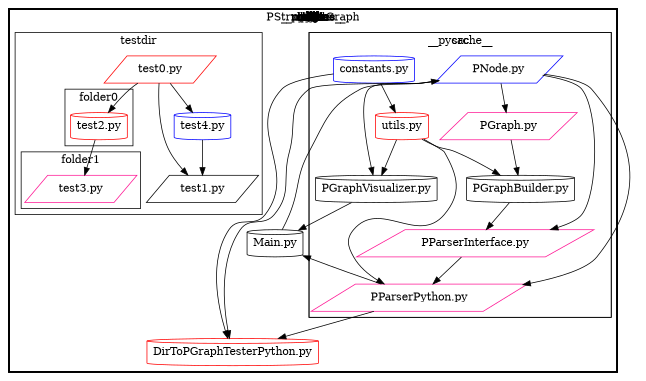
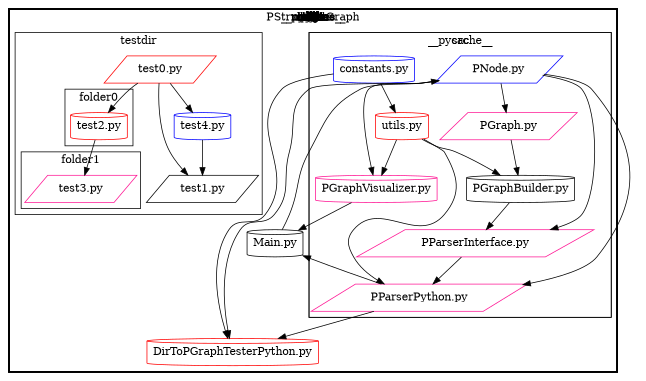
(376, 189) -> (376, 189)
